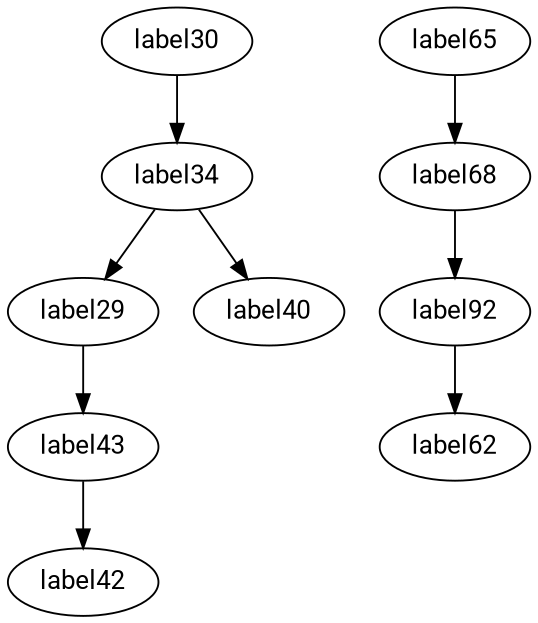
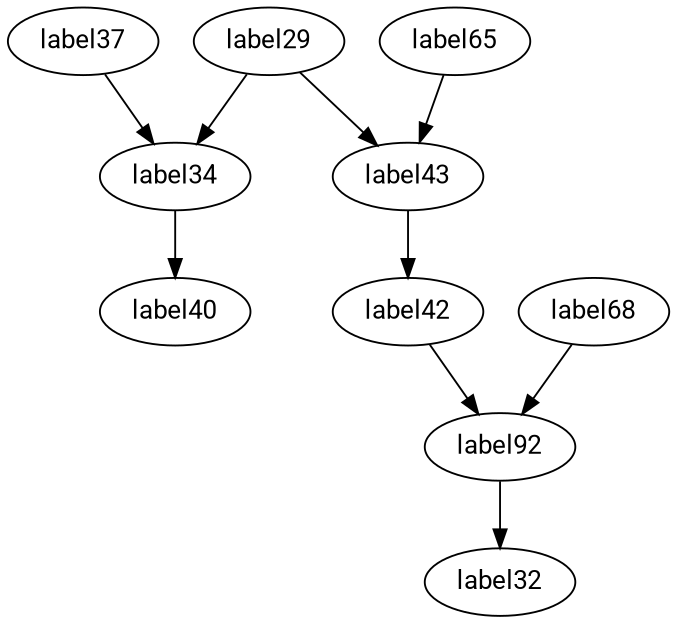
(177, 41) -> (83, 41)
(455, 100) -> (435, 100)
(136, 236) -> (228, 101)
none -> (449, 372)
(455, 447) -> (500, 582)
